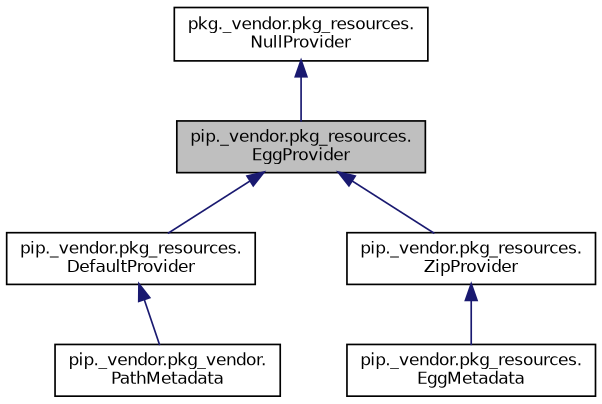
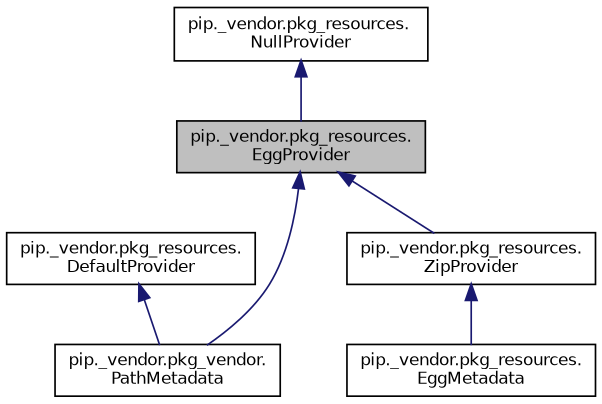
(301, 34) -> (301, 34)
(209, 207) -> (272, 279)
